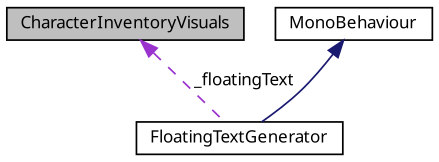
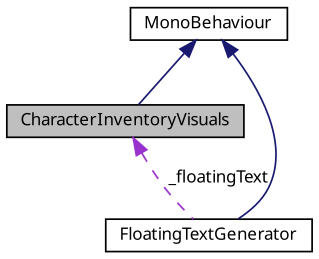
none -> (161, 79)
